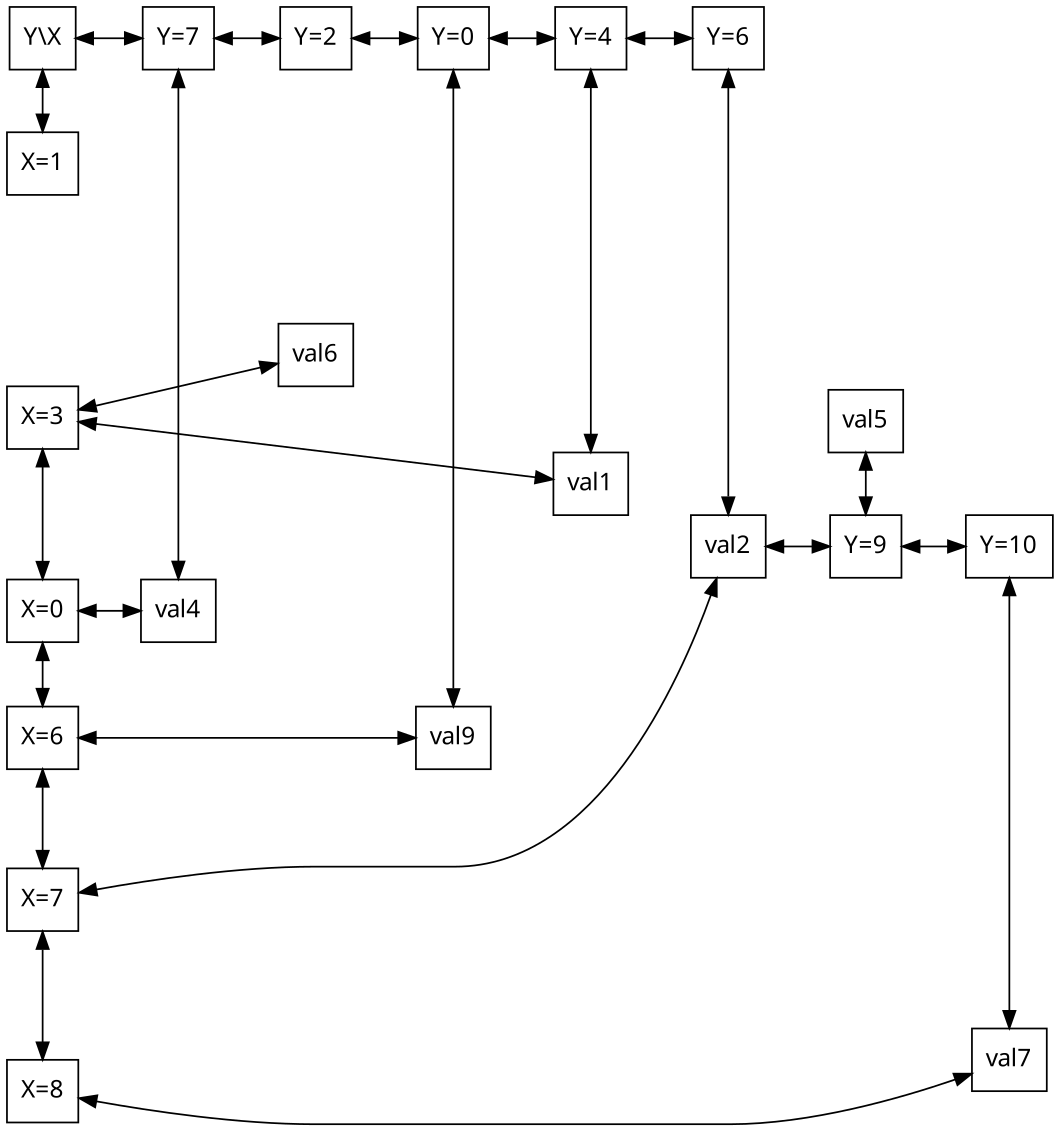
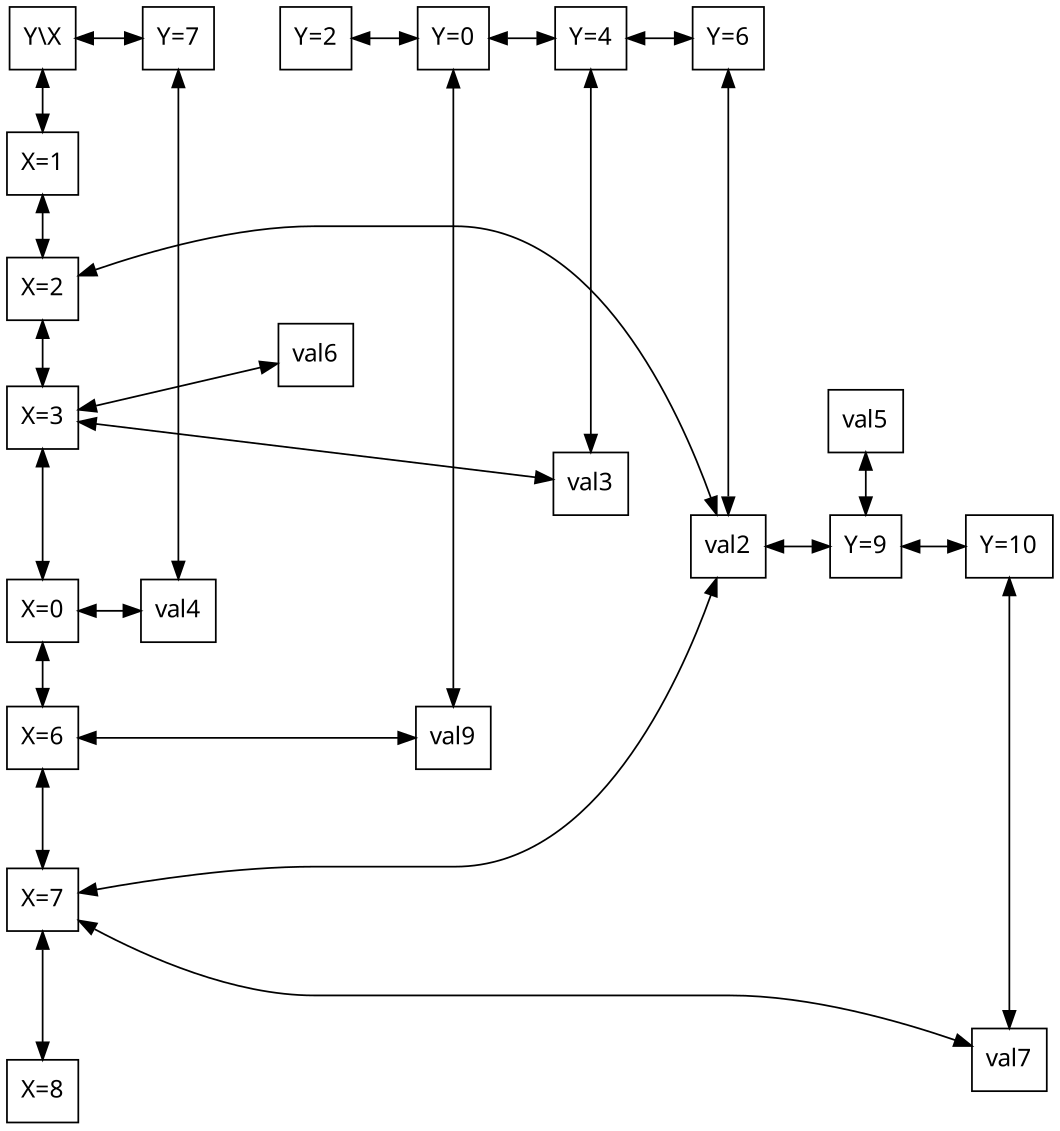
(247, 38) -> none
none -> (43, 289)
(591, 484) -> (591, 484)
(528, 1124) -> (522, 995)
